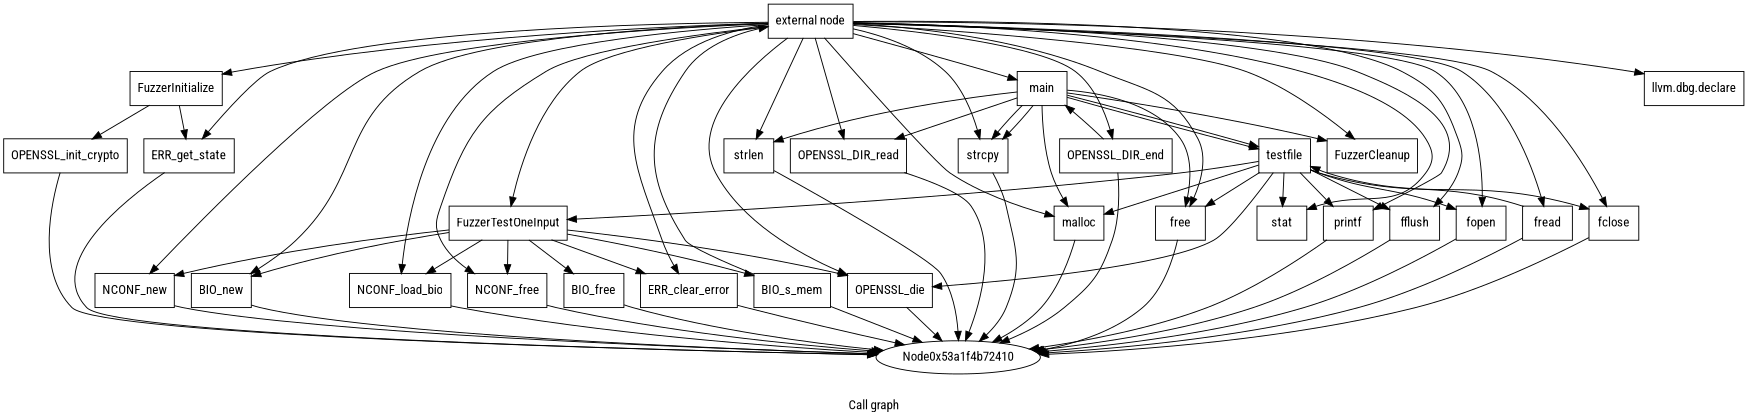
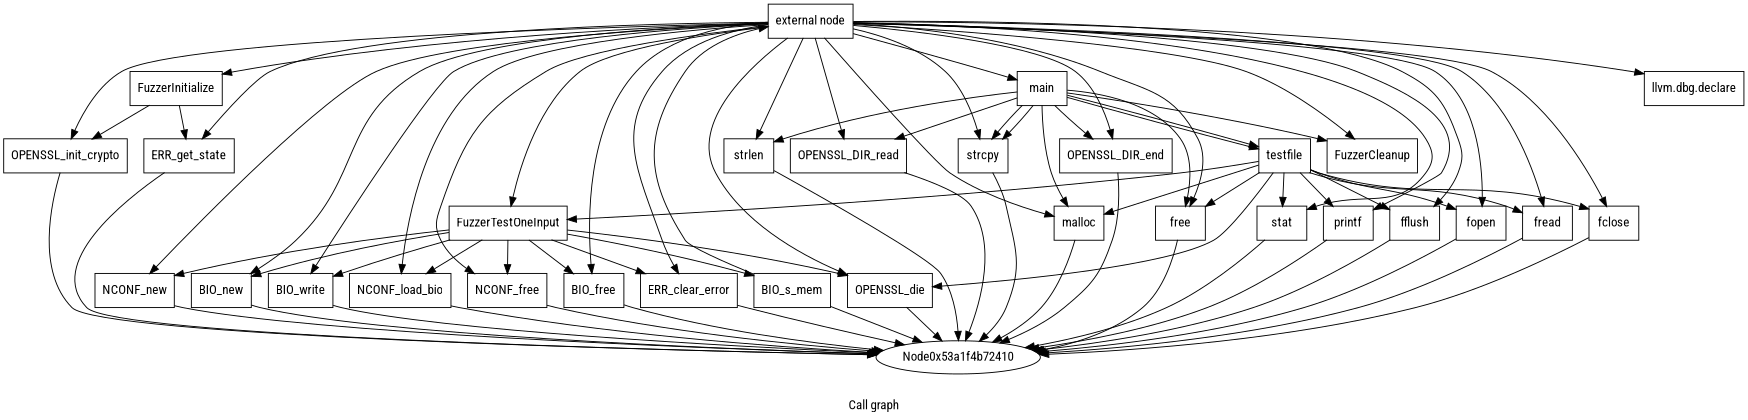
none -> (387, 38)
none -> (619, 96)
(1088, 125) -> (1070, 119)
(1421, 189) -> (1463, 195)
none -> (301, 290)
none -> (1158, 311)
